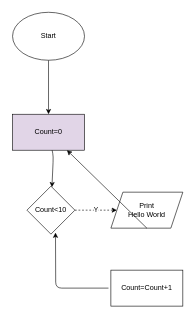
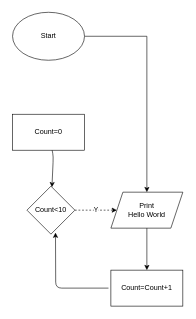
(48, 85) -> (146, 36)
(48, 132) -> (48, 132)
(117, 199) -> (147, 264)
